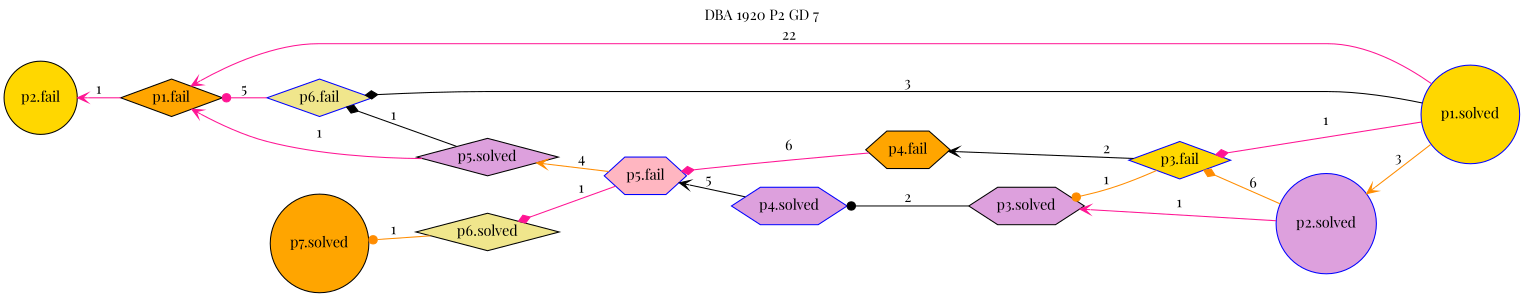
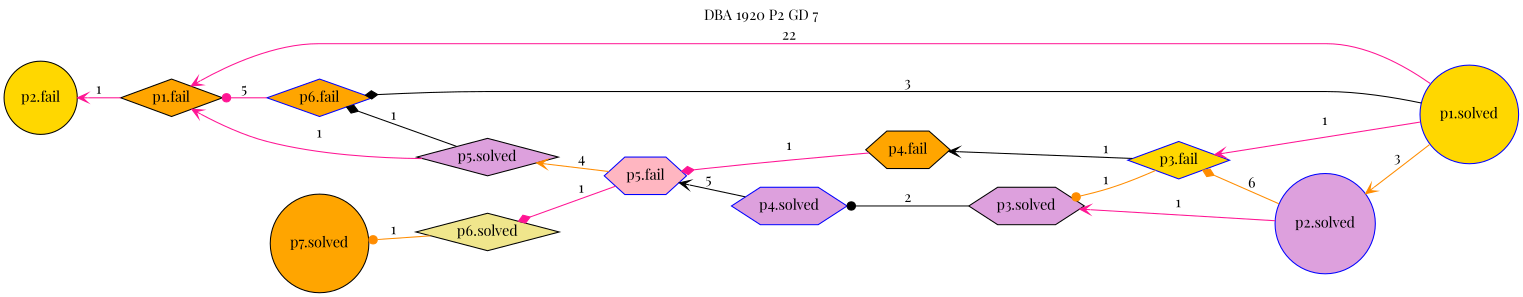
(320, 98) -> (320, 98)
(1325, 137) -> (1323, 138)
(789, 146) -> (789, 146)
(1107, 149) -> (1106, 149)
